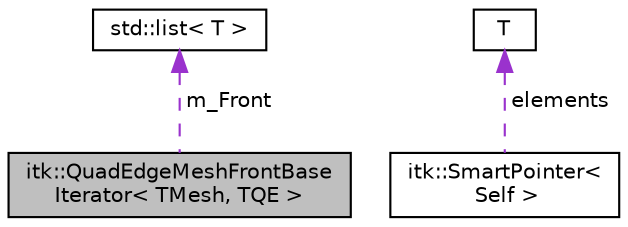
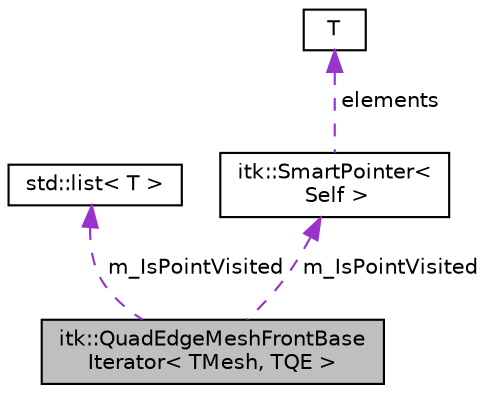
(226, 102) -> (192, 268)
none -> (282, 281)
